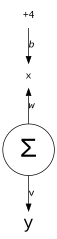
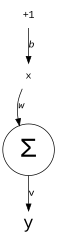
(29, 15) -> (29, 15)
(29, 110) -> (18, 103)
